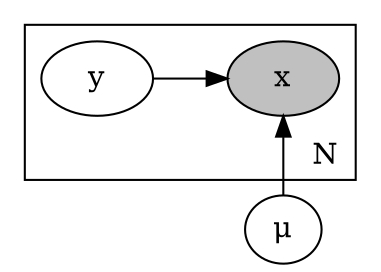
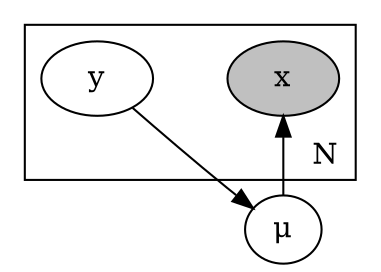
(180, 79) -> (184, 152)
